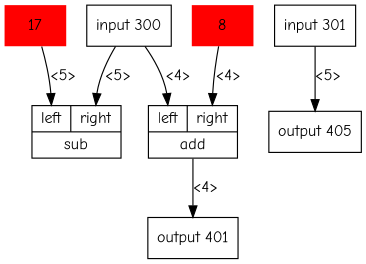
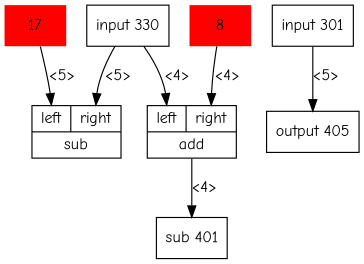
(129, 26) -> (128, 26)
(193, 238) -> (192, 238)
